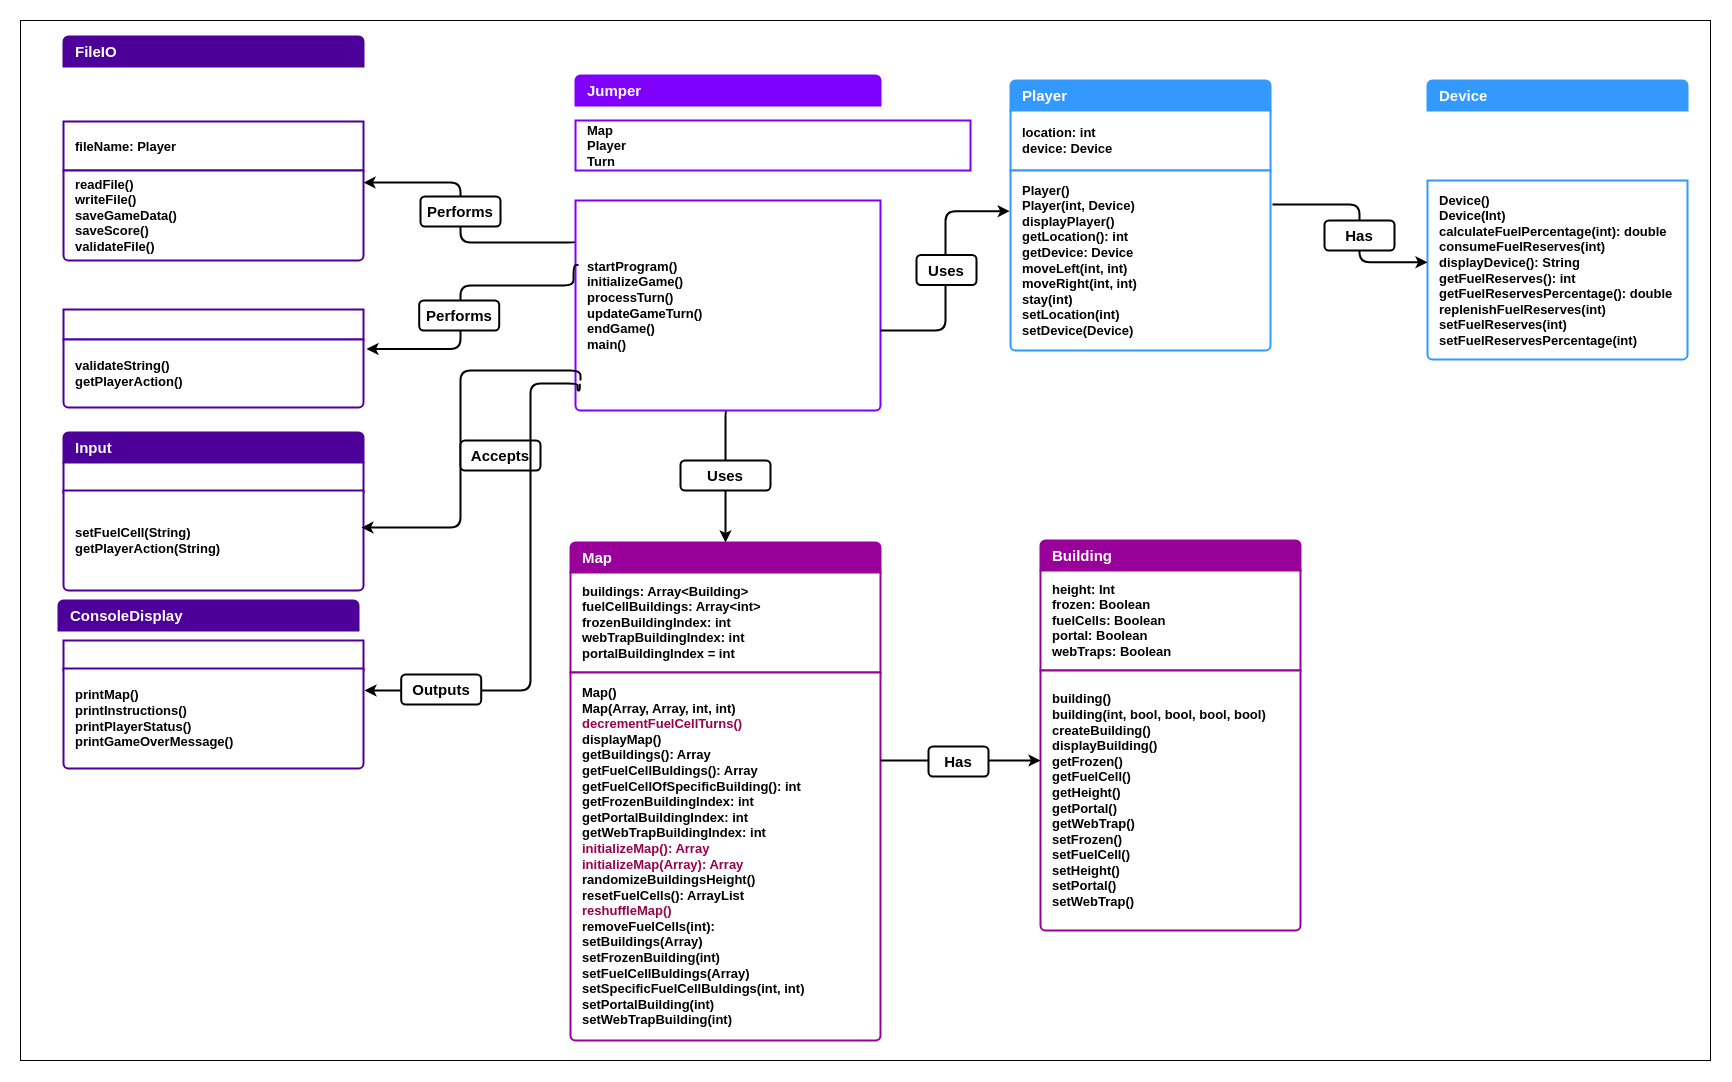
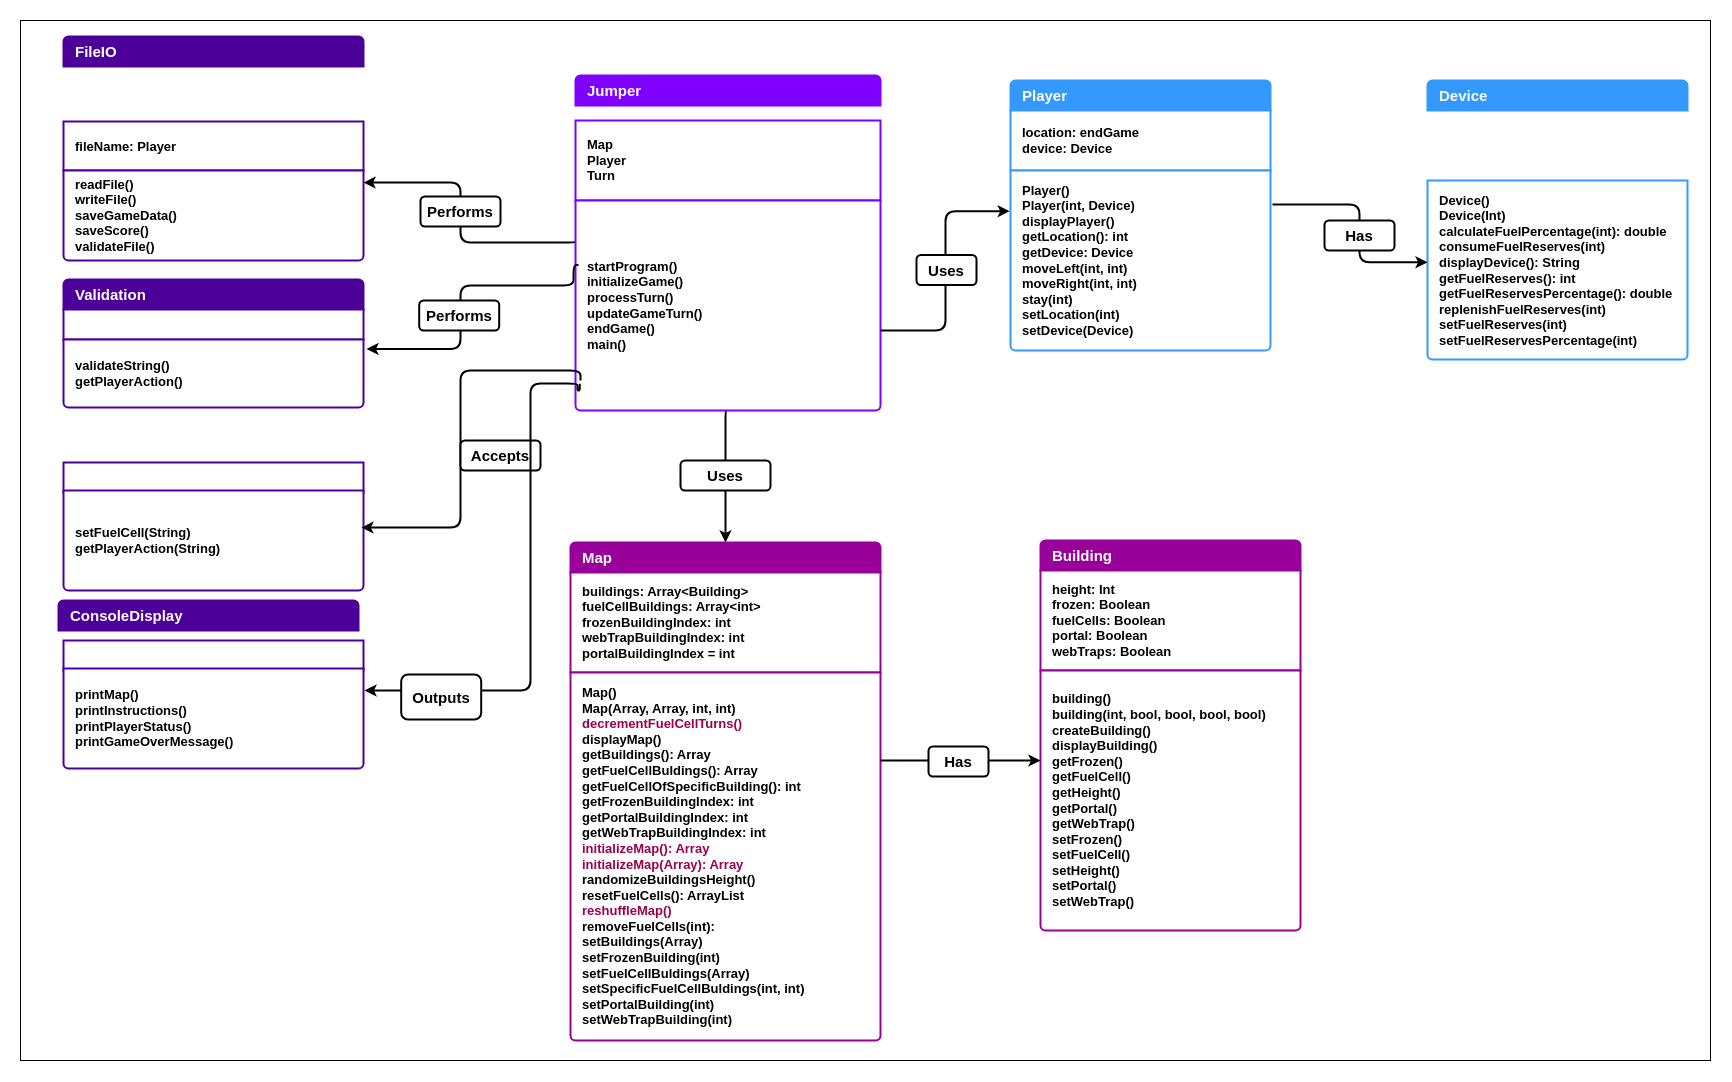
(1067, 141) -> (1078, 141)
(773, 146) -> (728, 161)
none -> (214, 295)
(214, 448) -> none
(441, 690) -> (441, 697)
